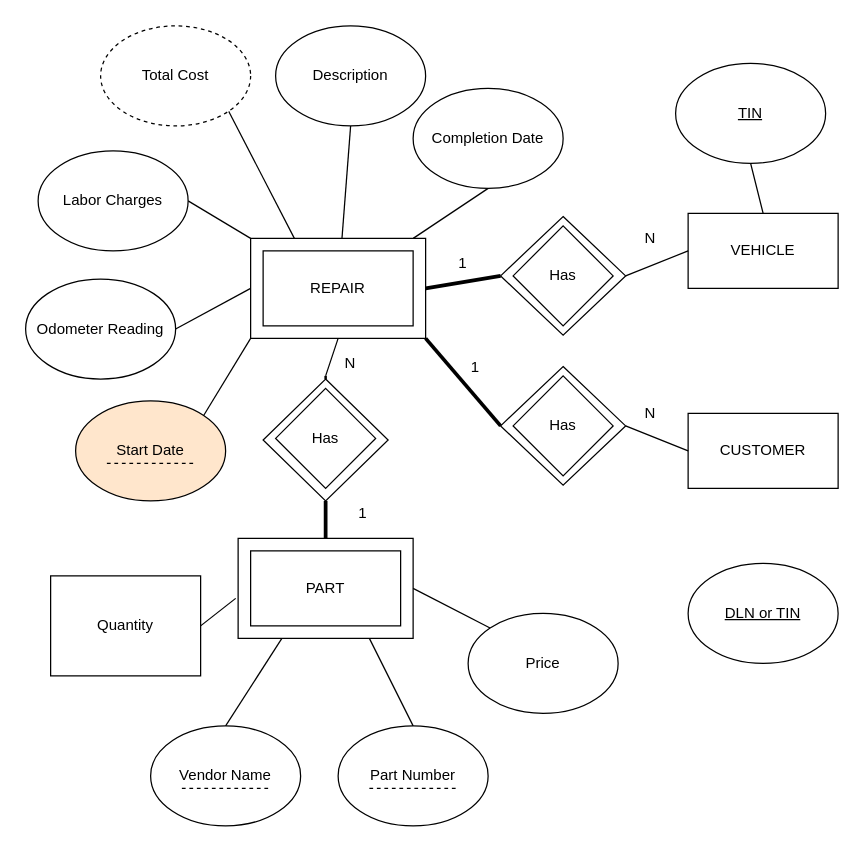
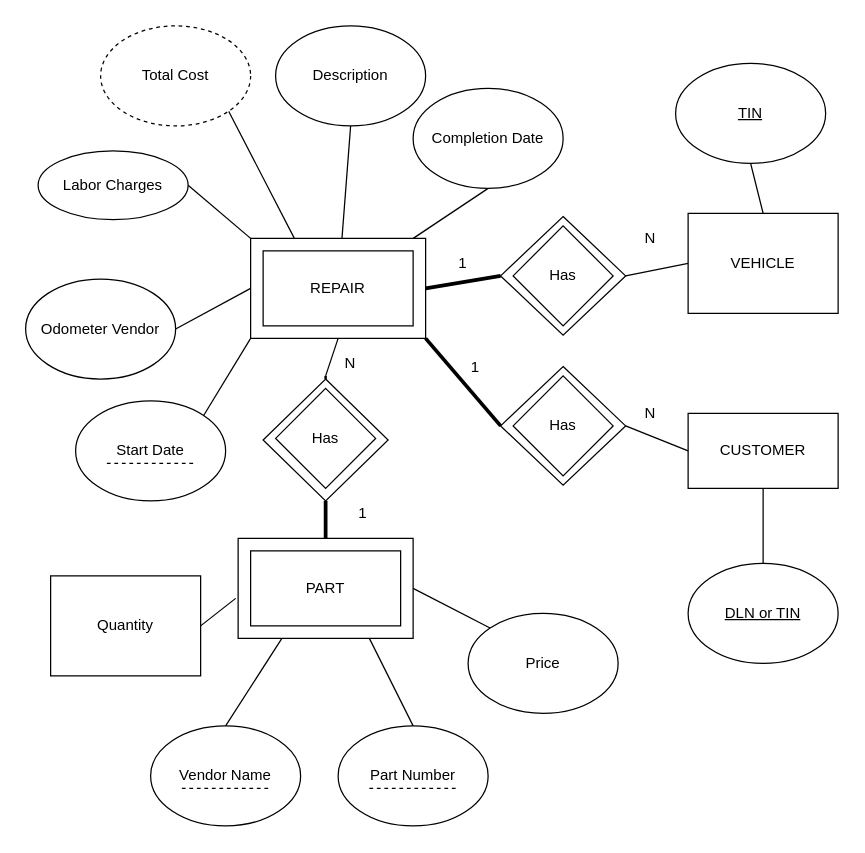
(113, 201) -> (113, 185)
(763, 251) -> (763, 263)
(101, 329) -> (101, 329)
(151, 451) -> (151, 451)
none -> (763, 526)
